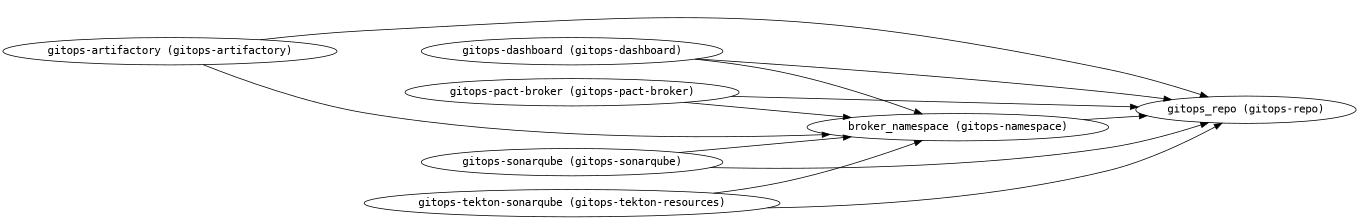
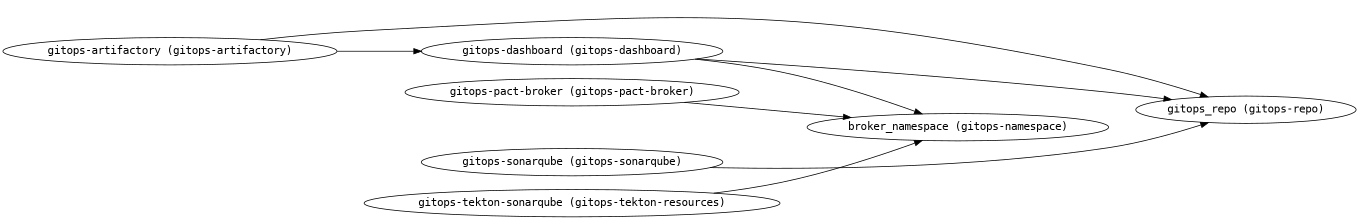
(931, 102) -> none
(1111, 118) -> none
(509, 130) -> (375, 51)
(761, 145) -> none
(996, 191) -> none
